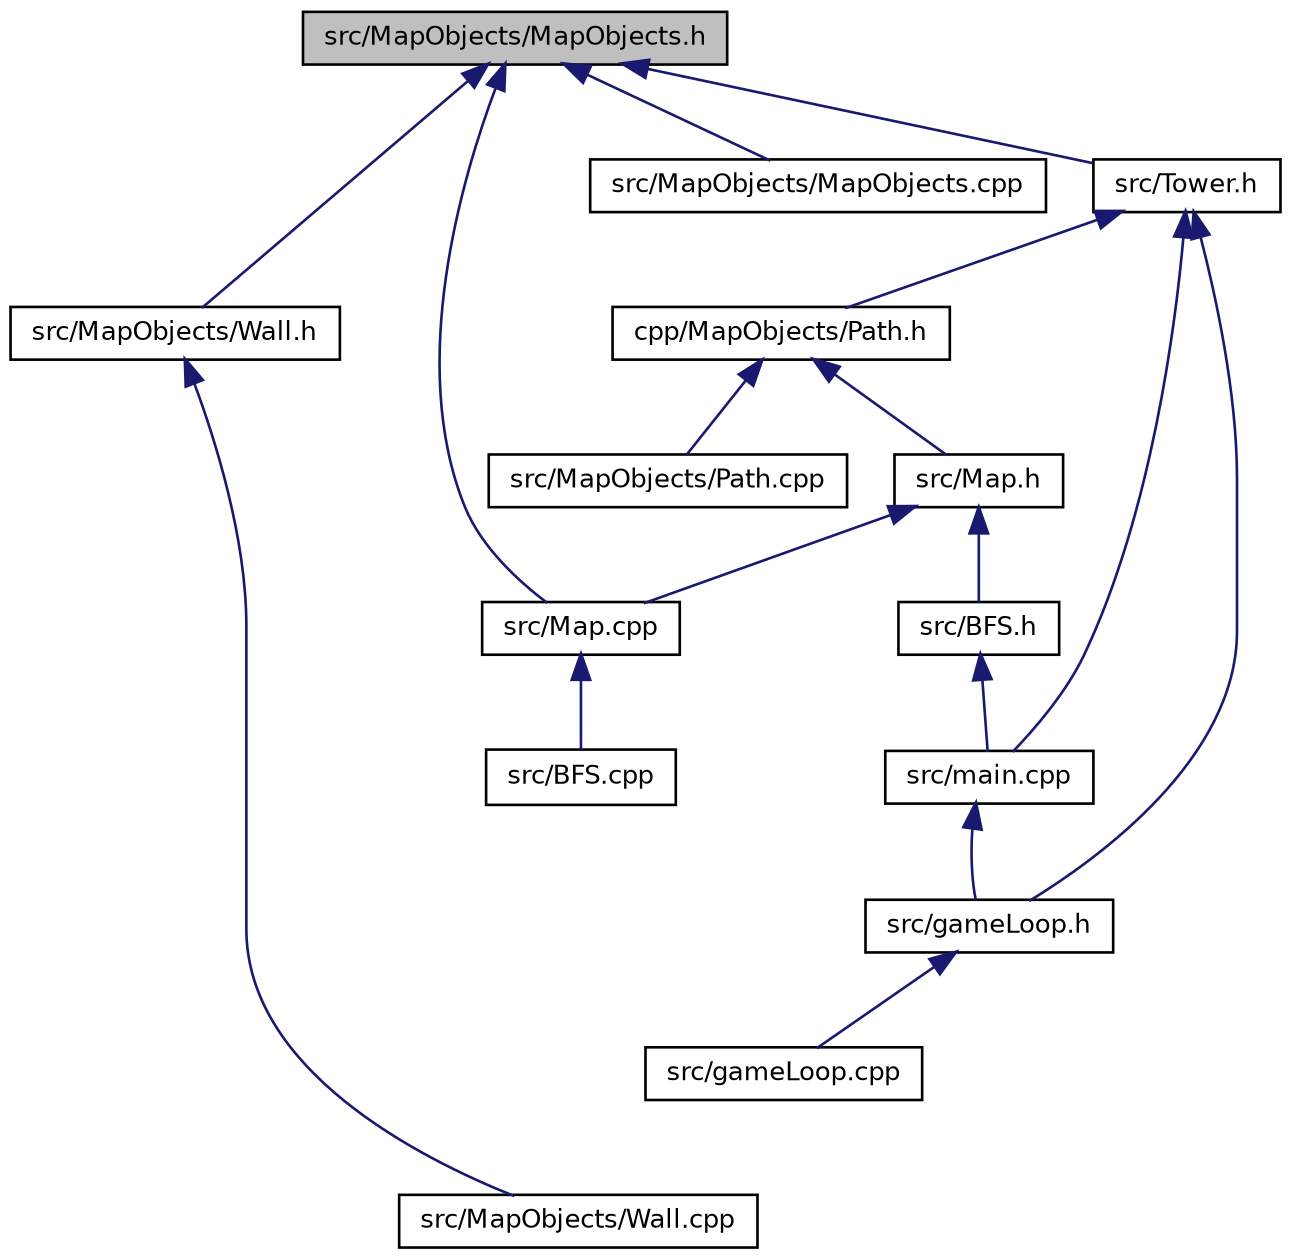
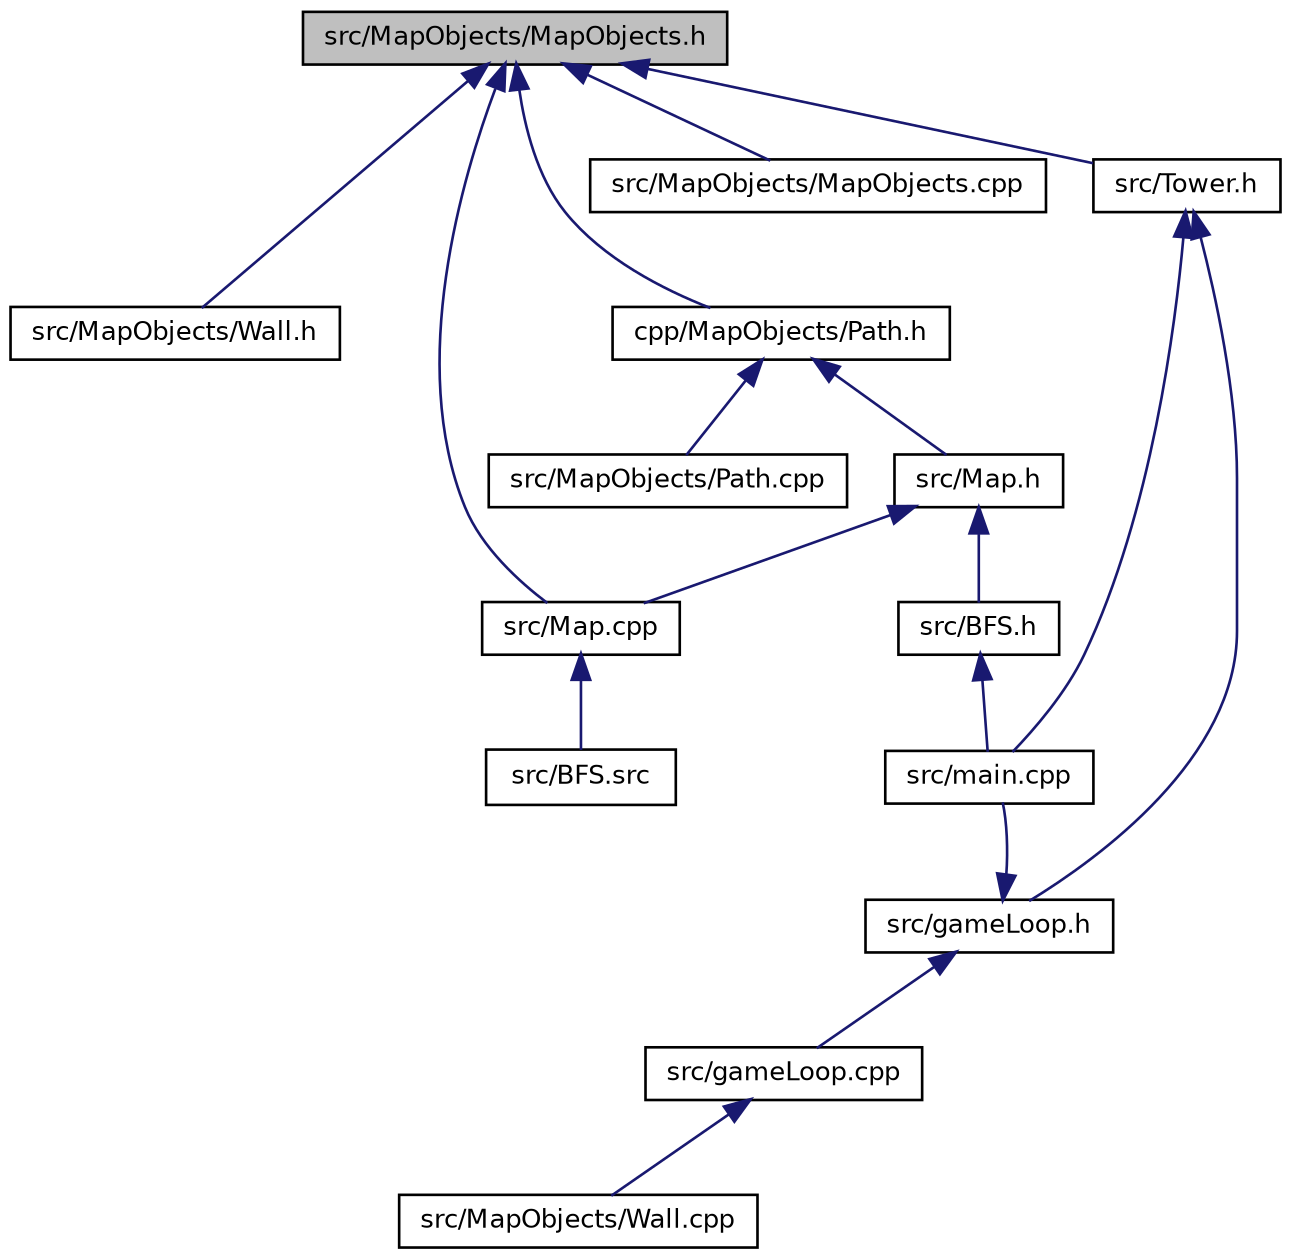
(971, 264) -> (580, 228)
(581, 777) -> (581, 777)
(246, 853) -> (670, 1155)
(972, 865) -> (1007, 838)
